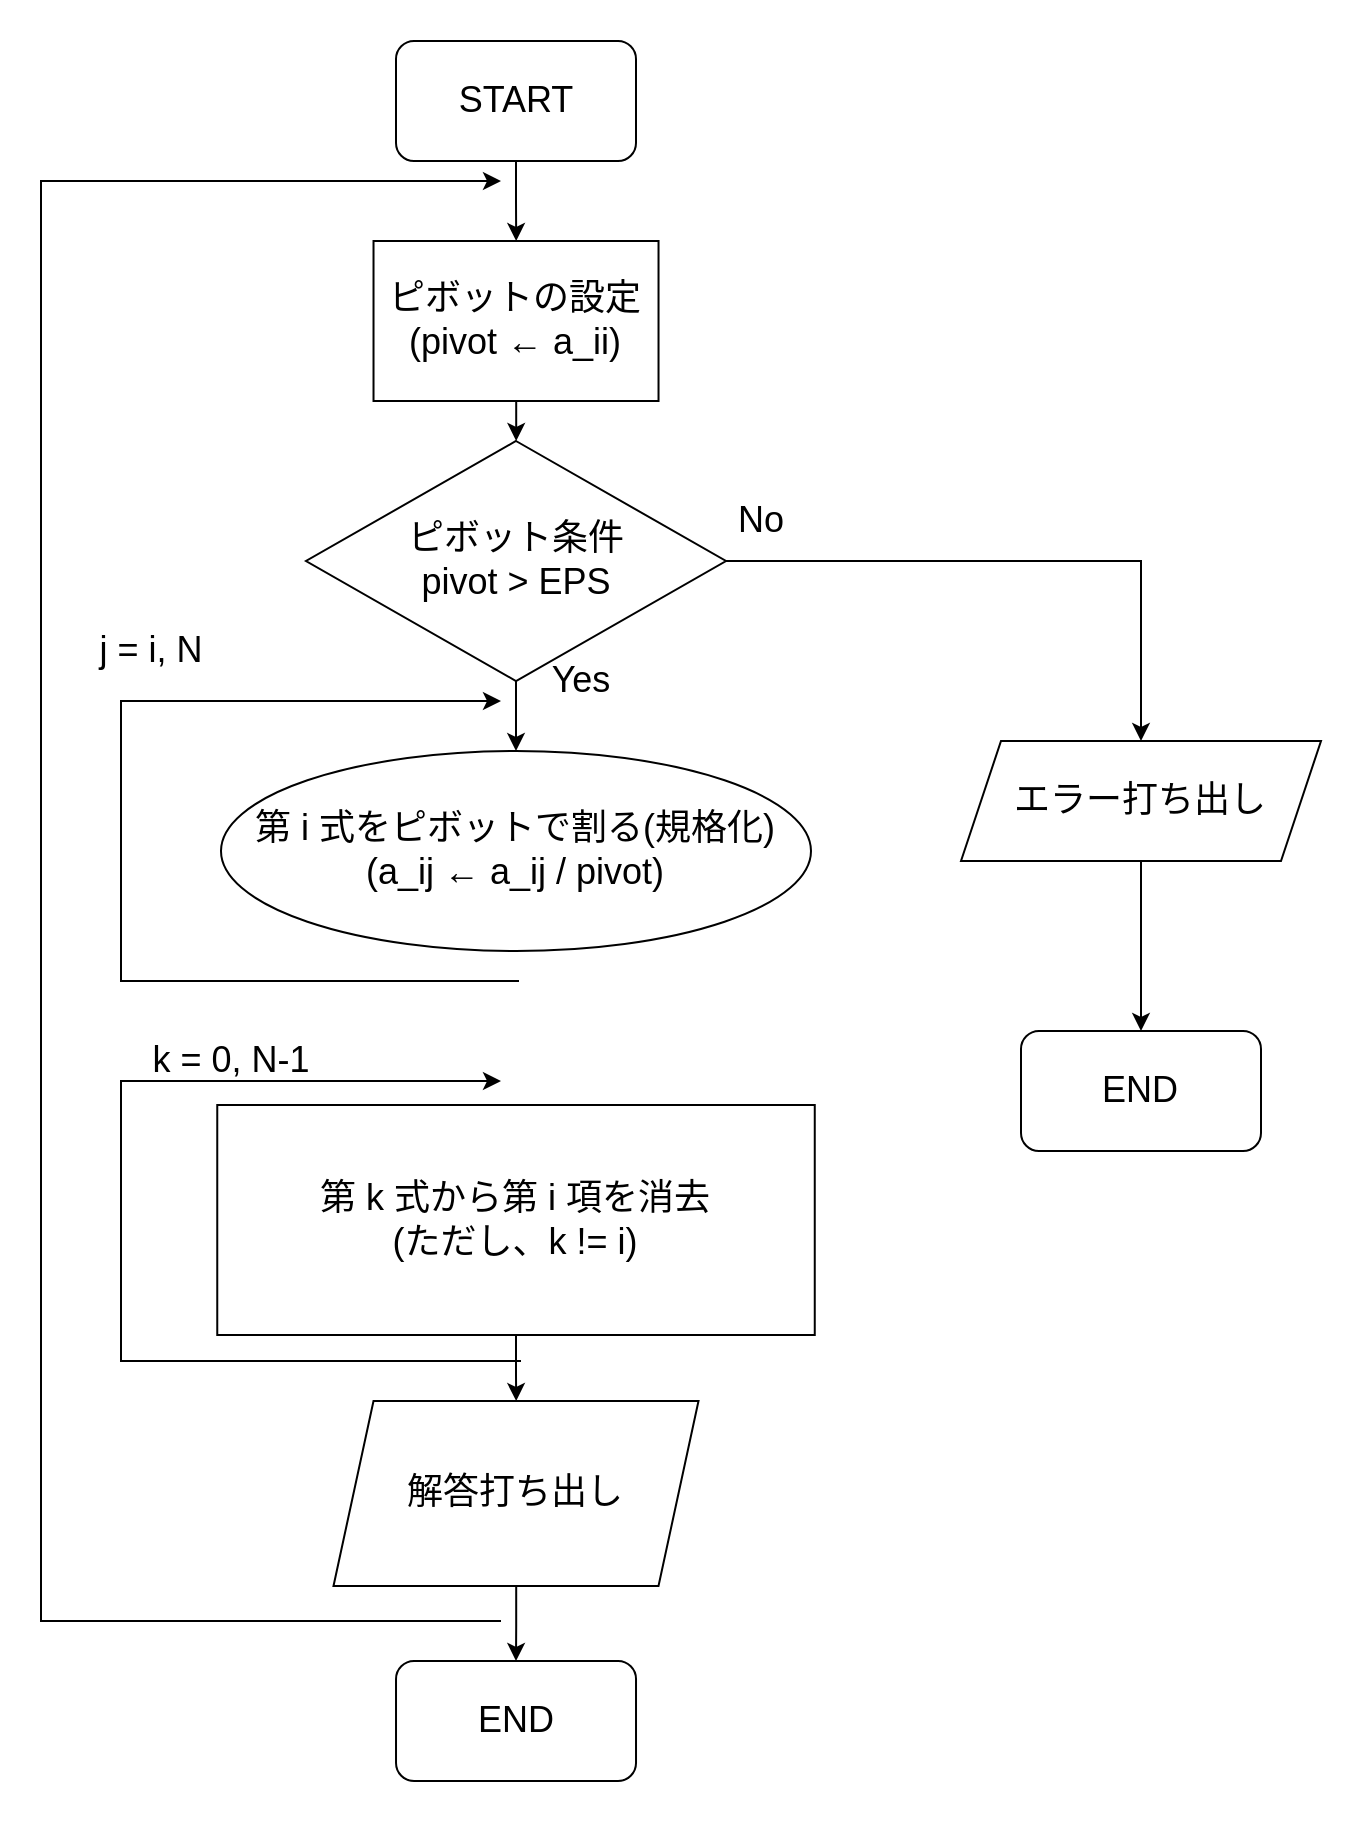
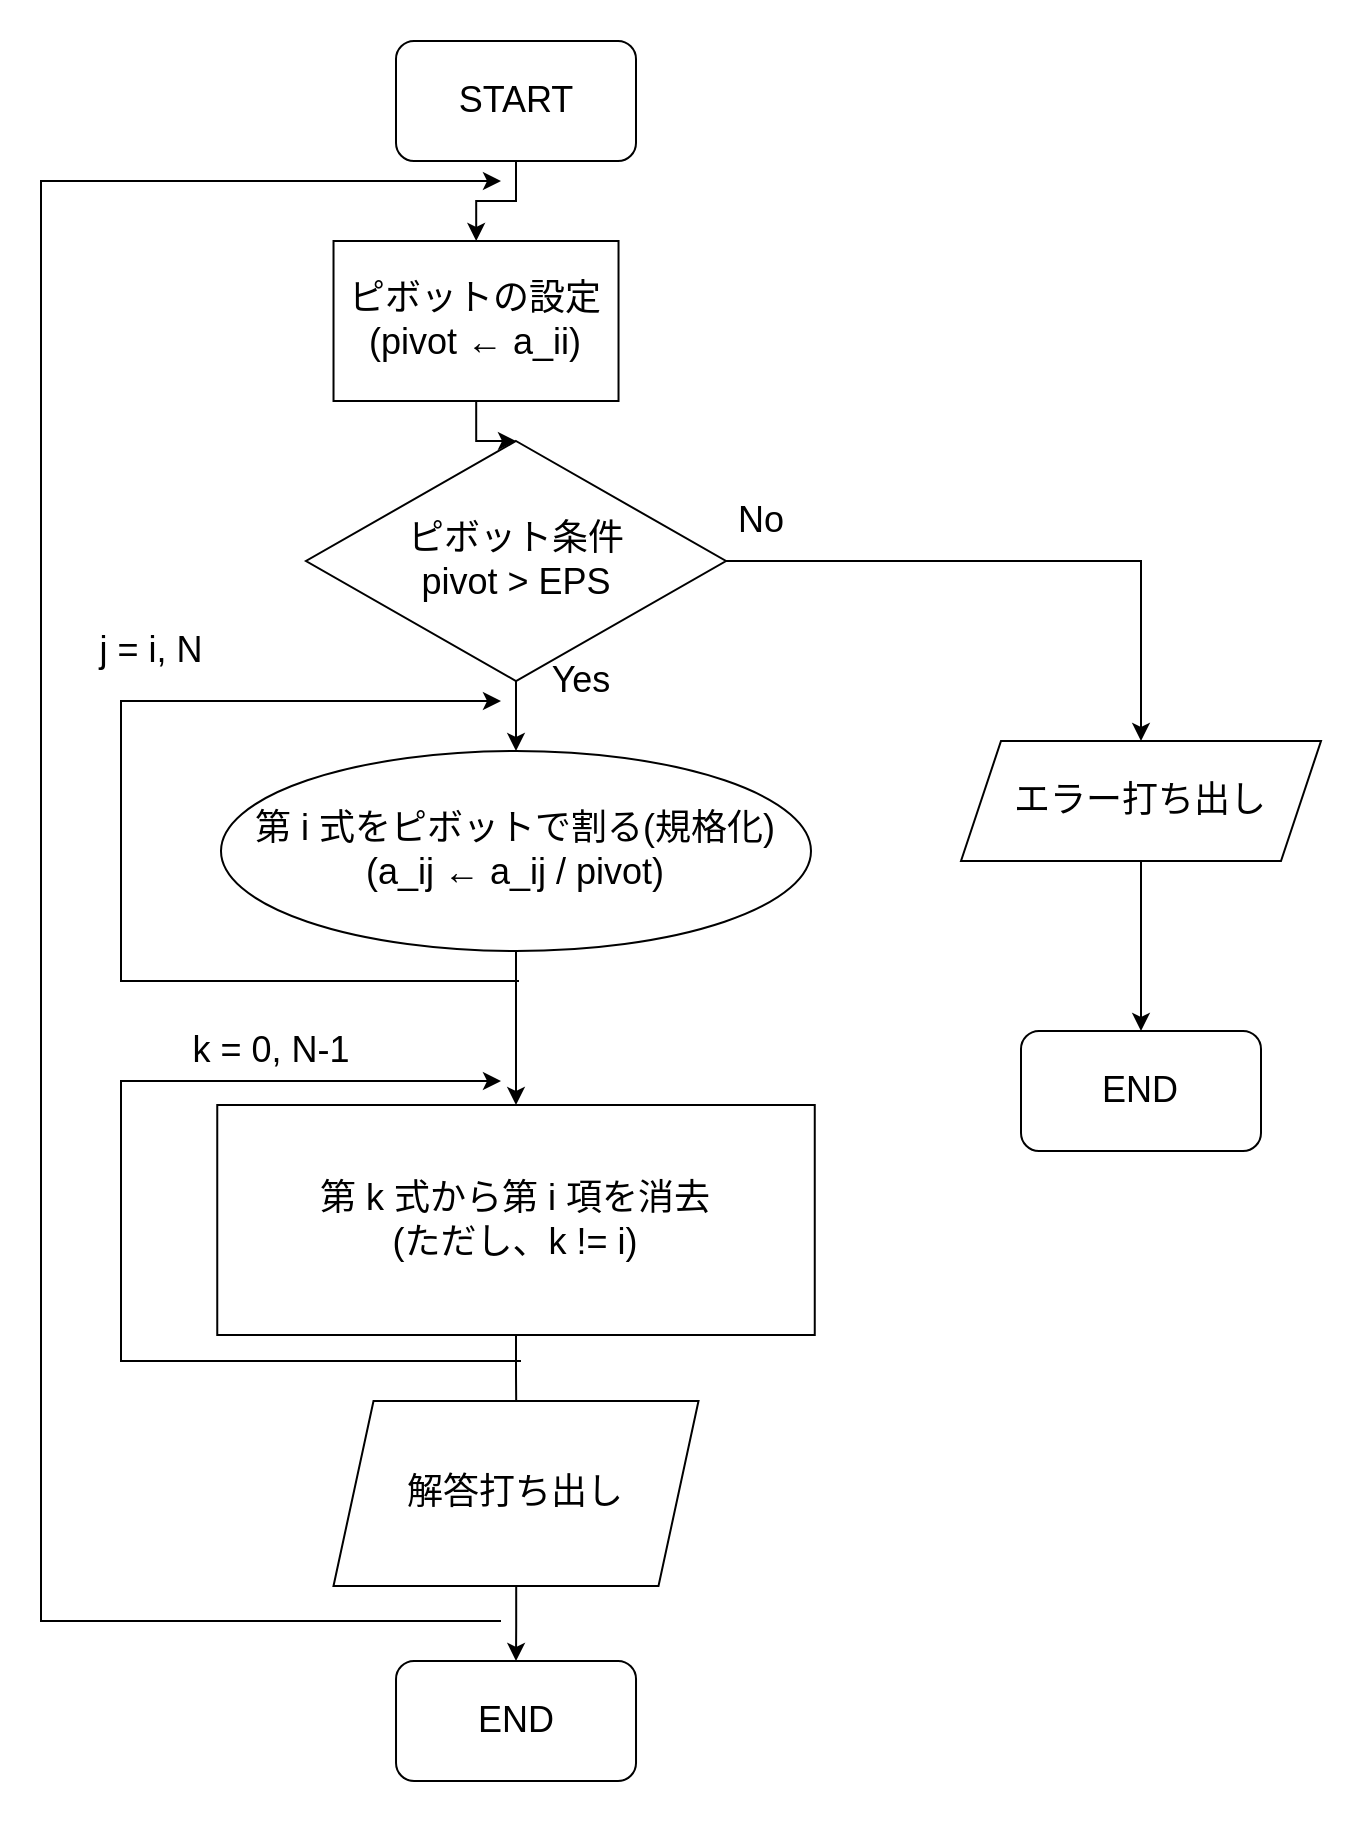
(516, 321) -> (476, 321)
none -> (516, 1021)
(231, 1061) -> (271, 1051)
(516, 1386) -> (516, 1391)
